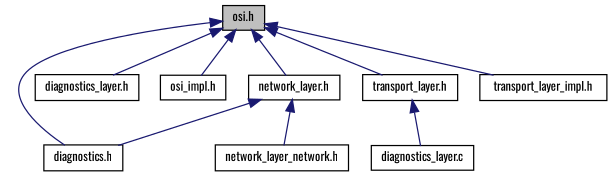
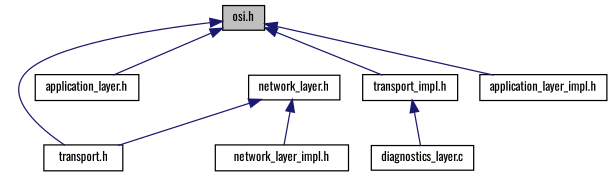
(273, 58) -> none
(87, 88) -> (87, 88)
(193, 88) -> none
(410, 88) -> (410, 88)
(543, 88) -> (543, 88)
(83, 158) -> (83, 158)
(282, 158) -> (282, 158)
